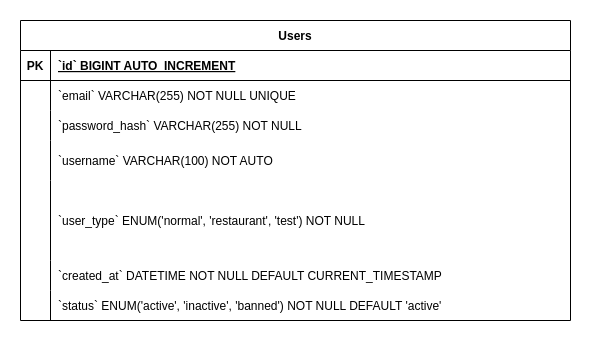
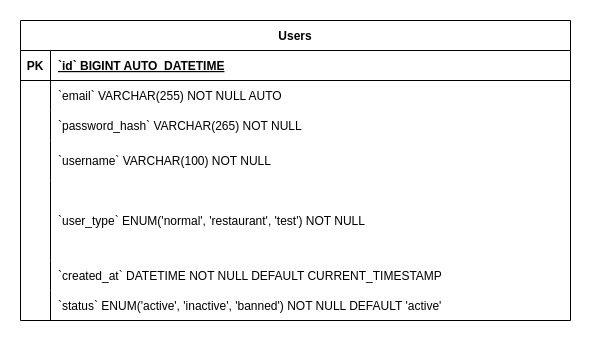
(141, 66) -> (137, 66)
(170, 96) -> (163, 96)
(178, 126) -> (178, 126)
(161, 161) -> (161, 161)
